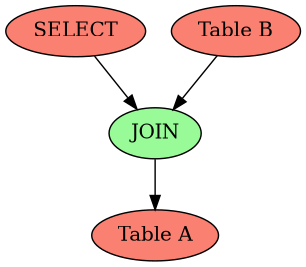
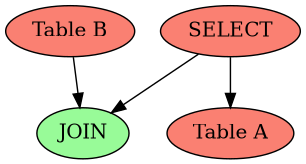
(155, 177) -> (230, 75)
